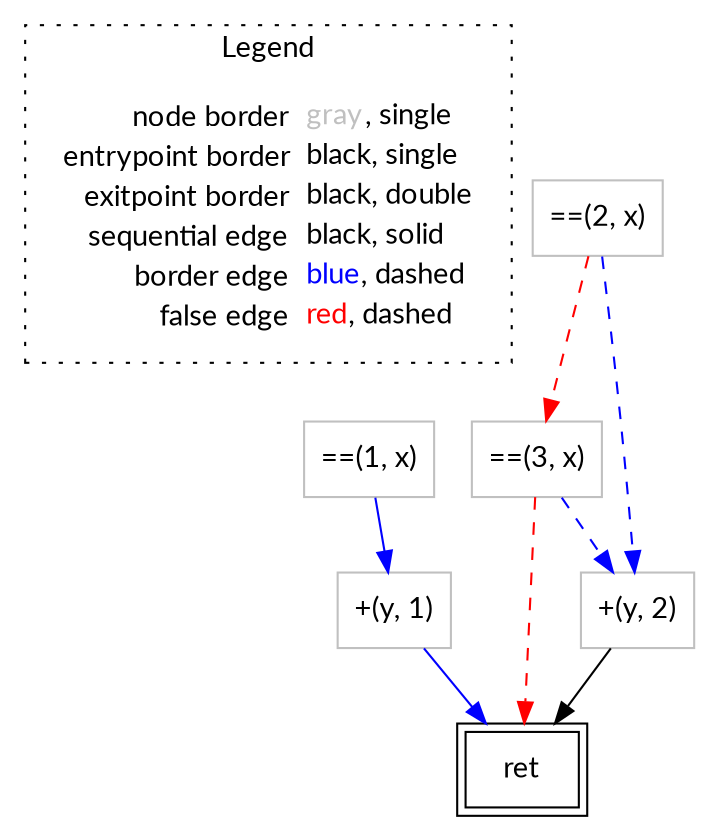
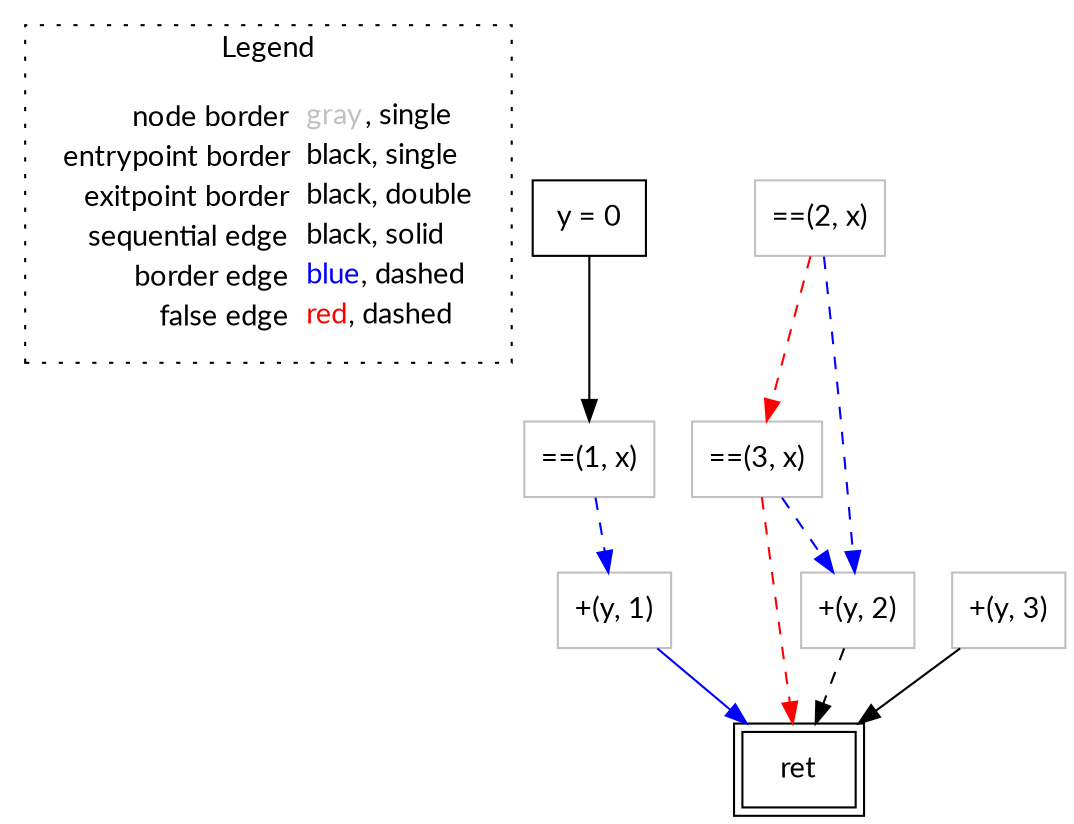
none -> (589, 218)
(380, 525) -> (600, 525)
none -> (1009, 610)
(589, 677) -> (834, 676)
